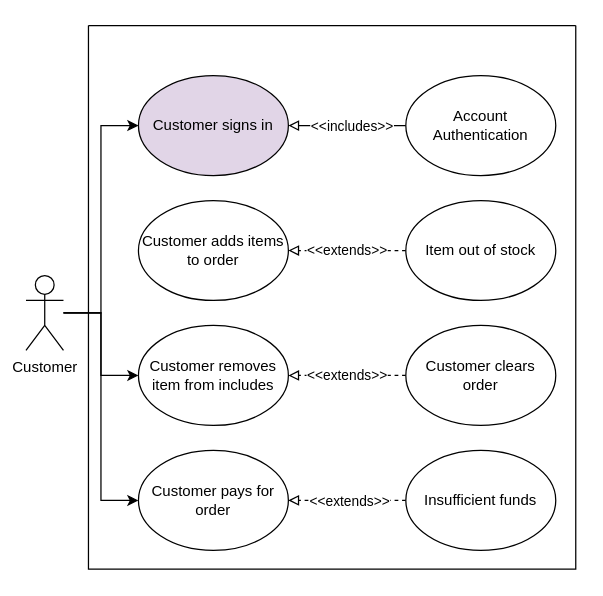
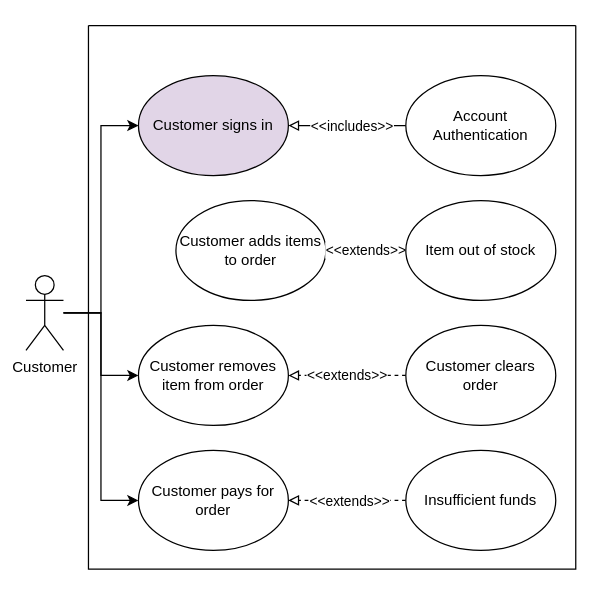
(213, 251) -> (251, 251)
(213, 376) -> (213, 376)
